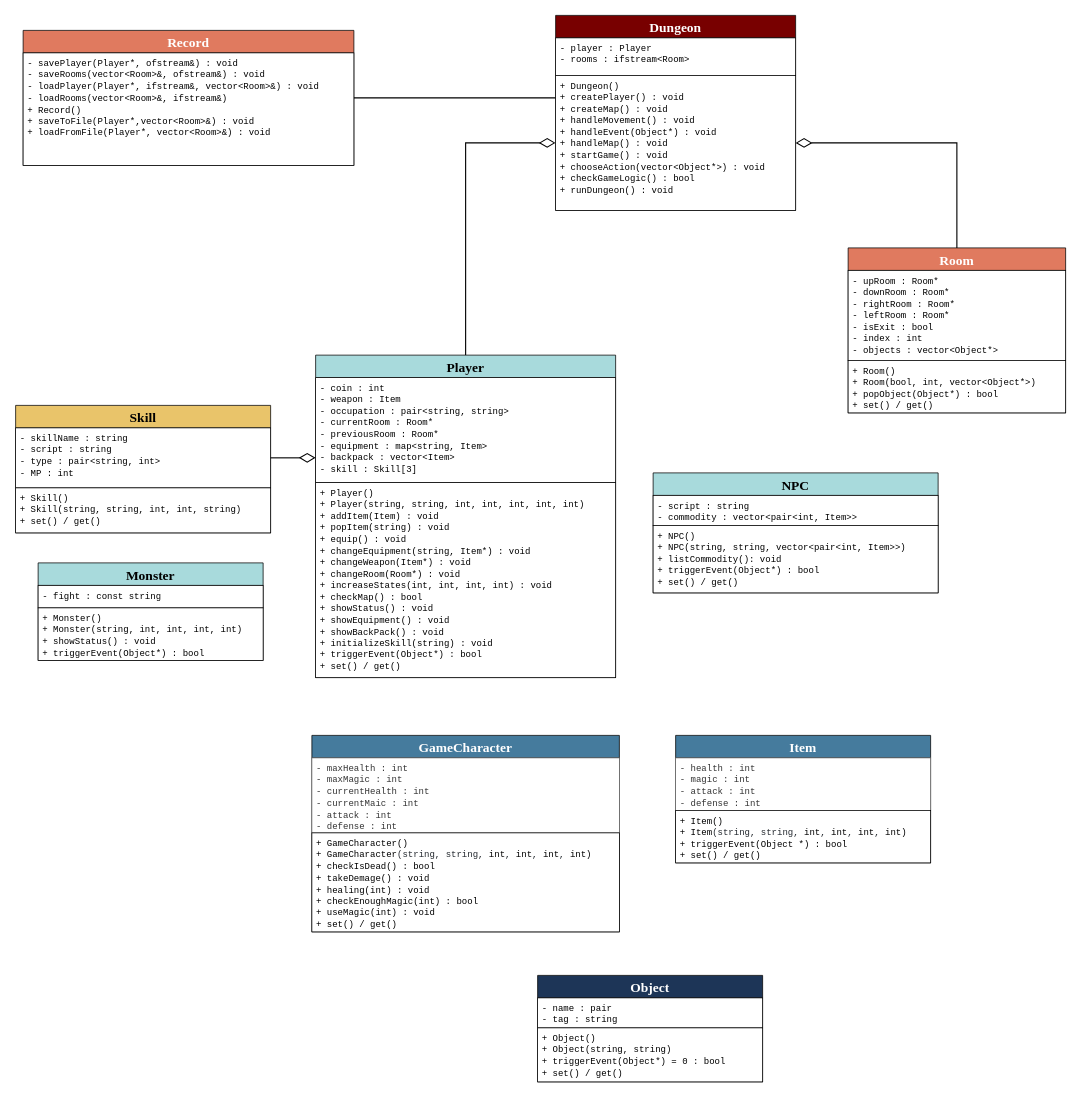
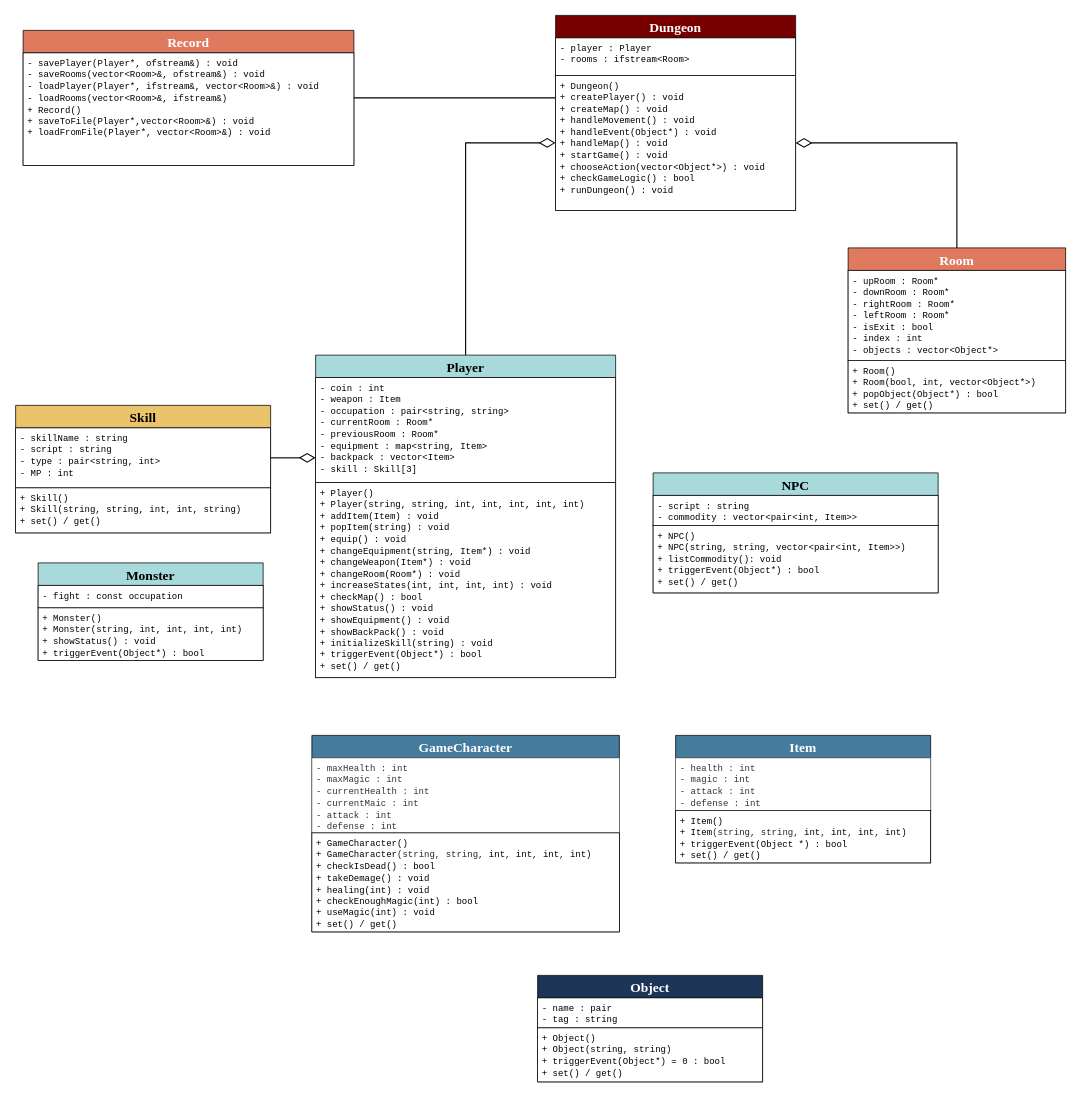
(90, 596) -> (100, 596)
